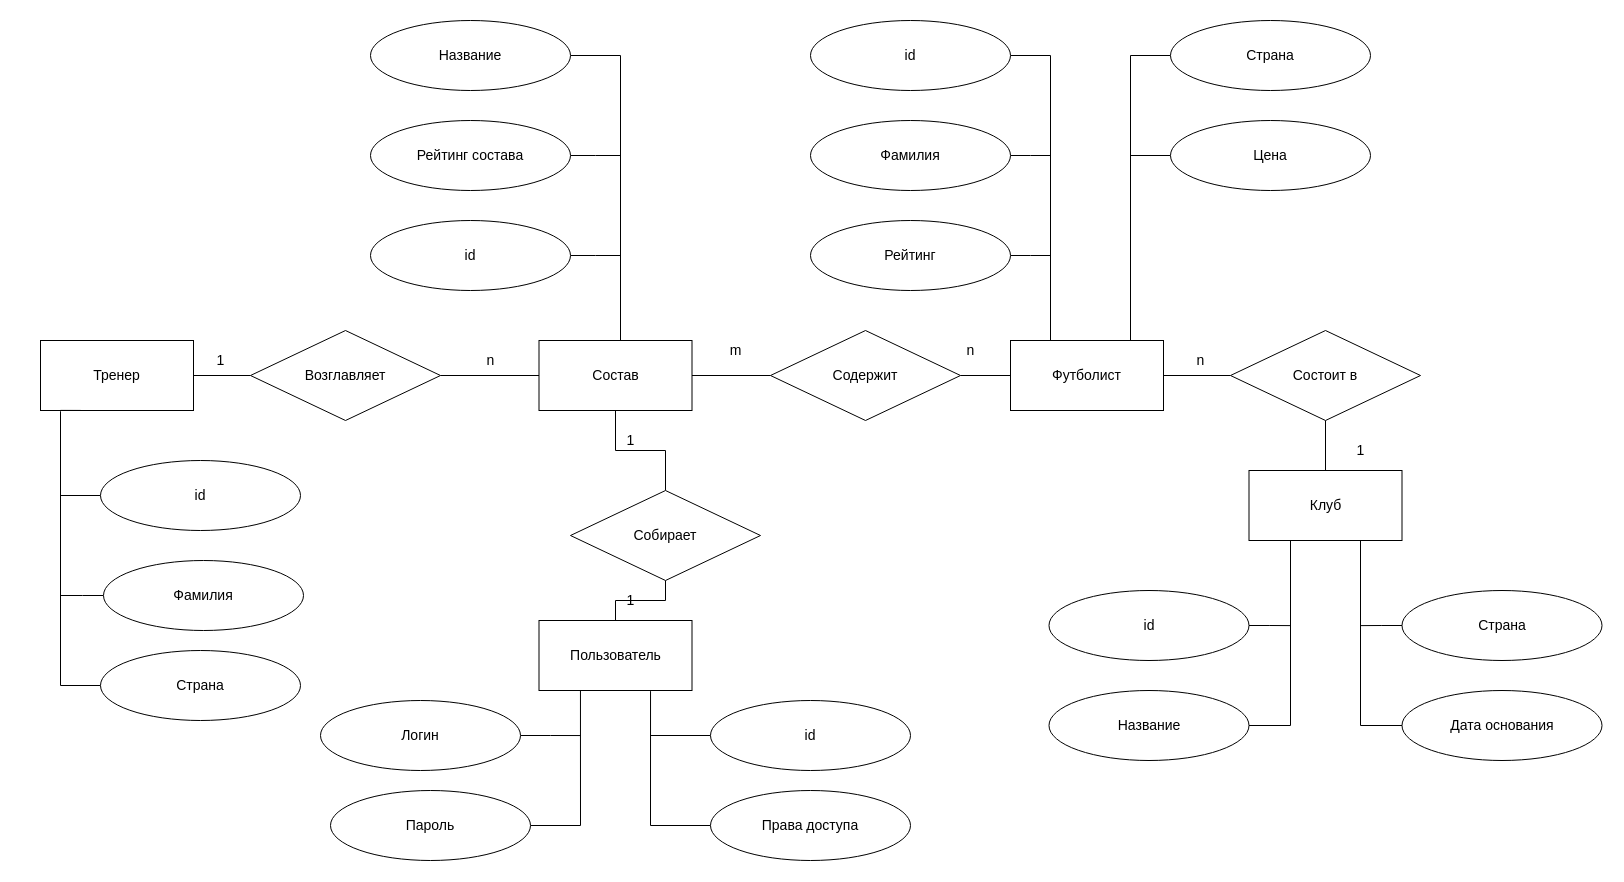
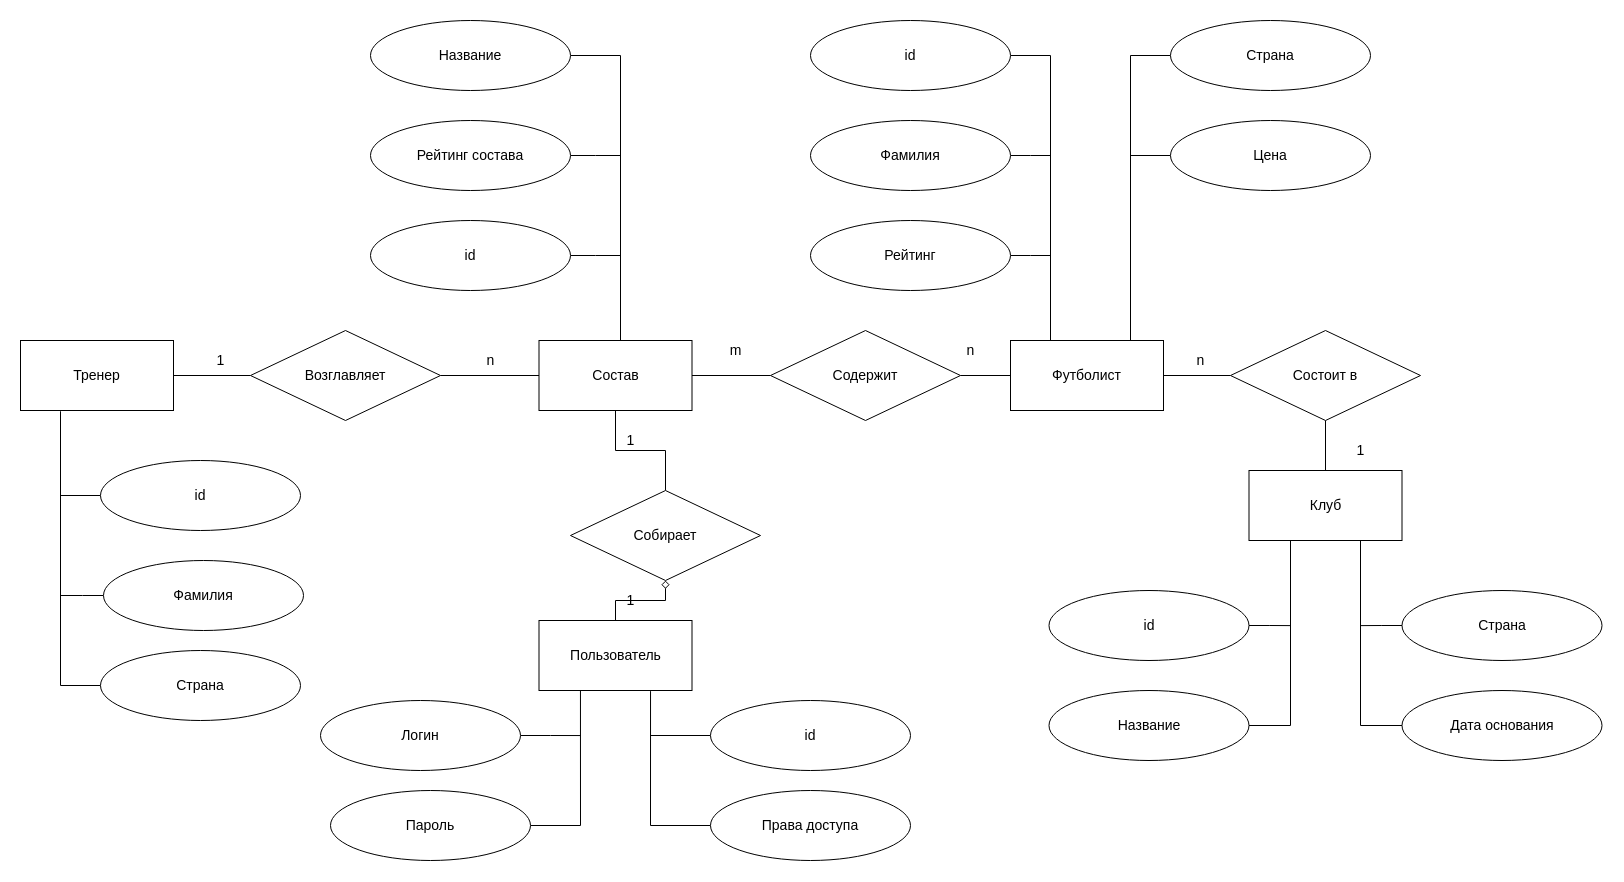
(117, 376) -> (97, 376)
(666, 585) -> (666, 589)
